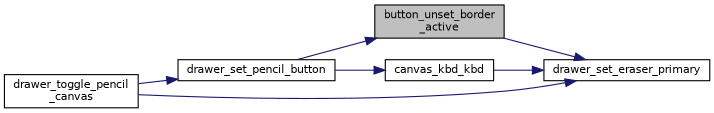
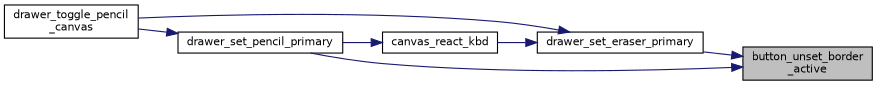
(539, 48) -> (717, 53)
(256, 70) -> (260, 43)
(439, 70) -> (440, 43)
